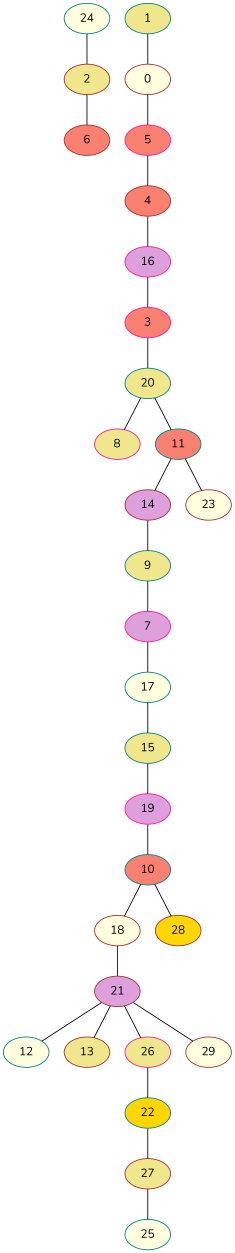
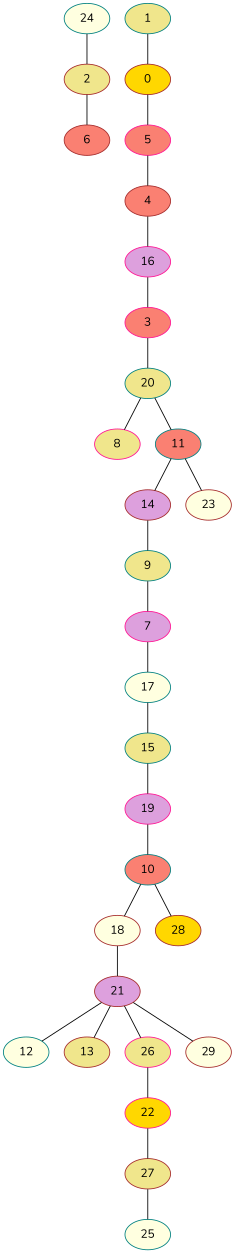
(148, 79) -> (148, 79)
(148, 1113) -> (148, 1113)
